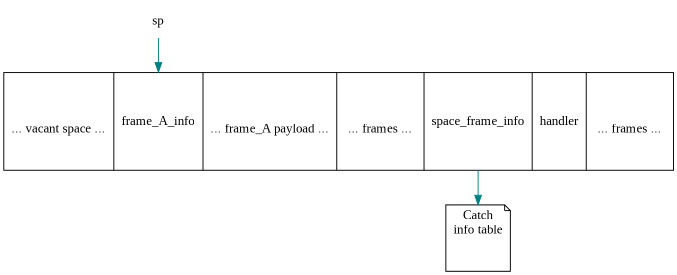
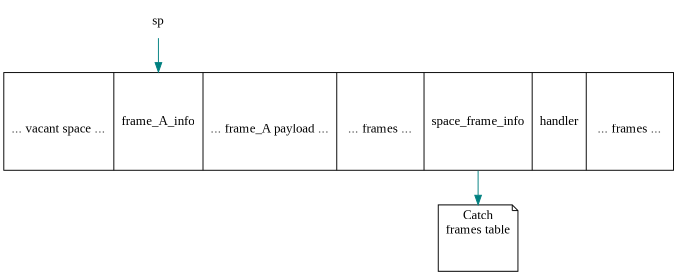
(478, 238) -> (478, 238)
